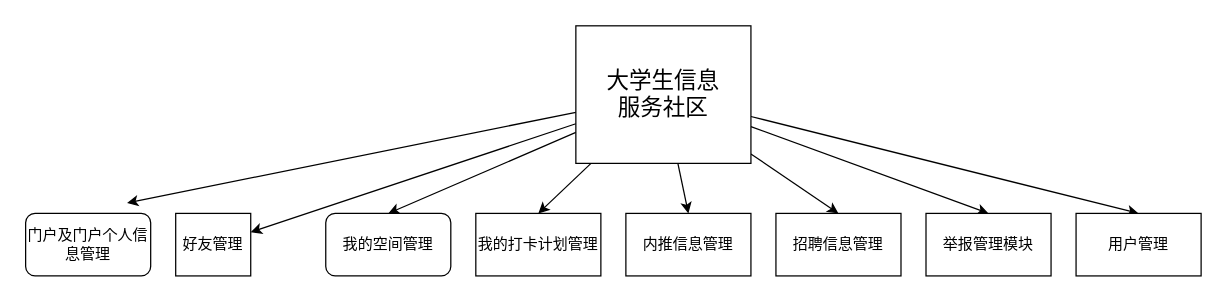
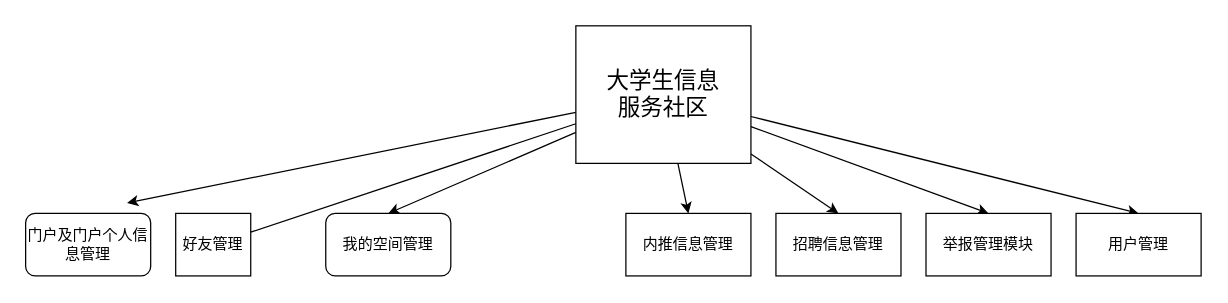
(567, 185) -> none
(260, 229) -> (256, 230)
(538, 244) -> none
